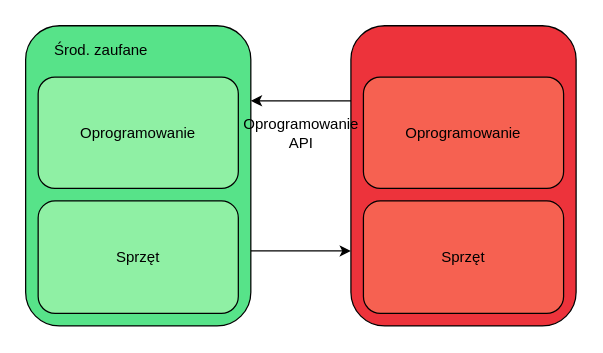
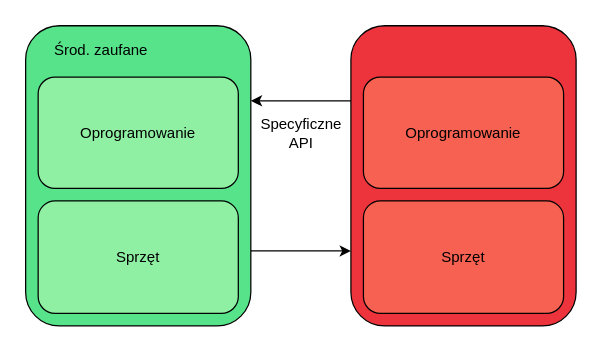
(301, 133) -> (301, 133)
